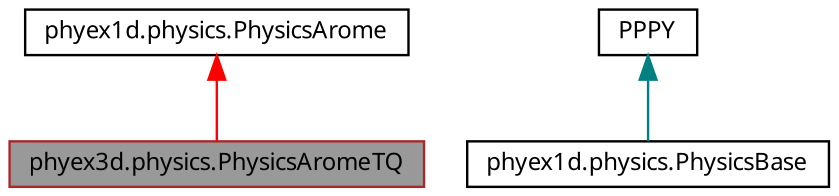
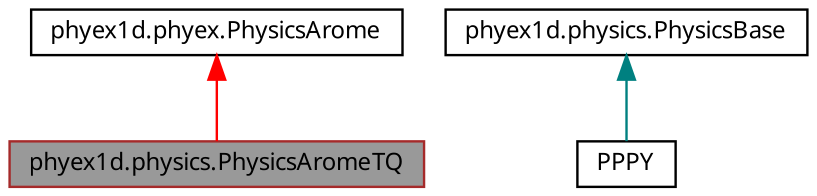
(217, 32) -> (217, 32)
(648, 111) -> (627, 111)
(217, 164) -> (217, 164)
